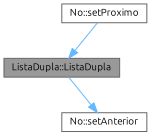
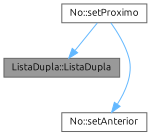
(80, 91) -> (130, 62)
